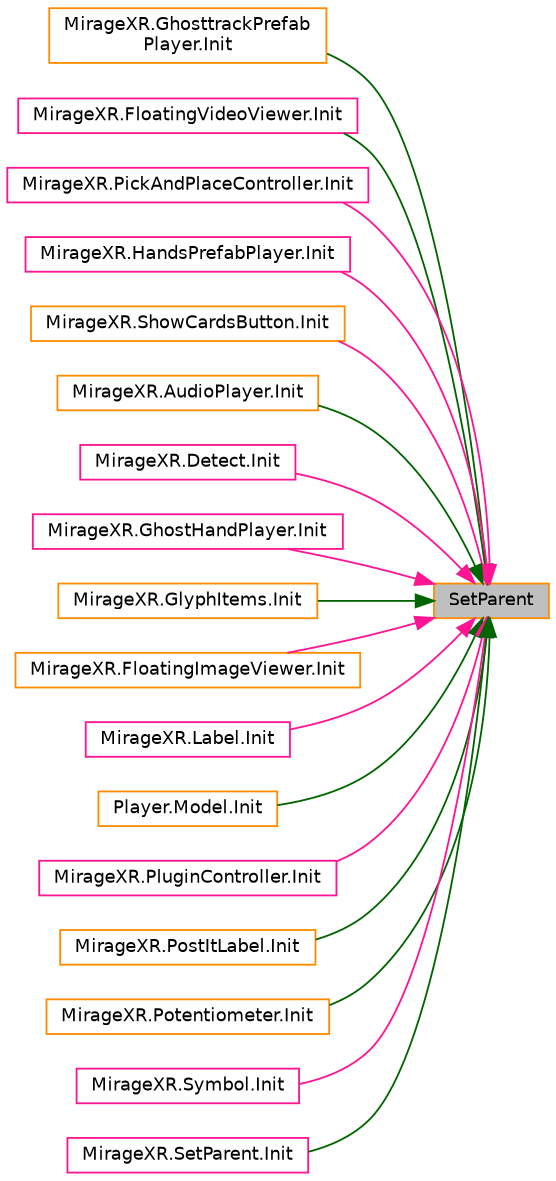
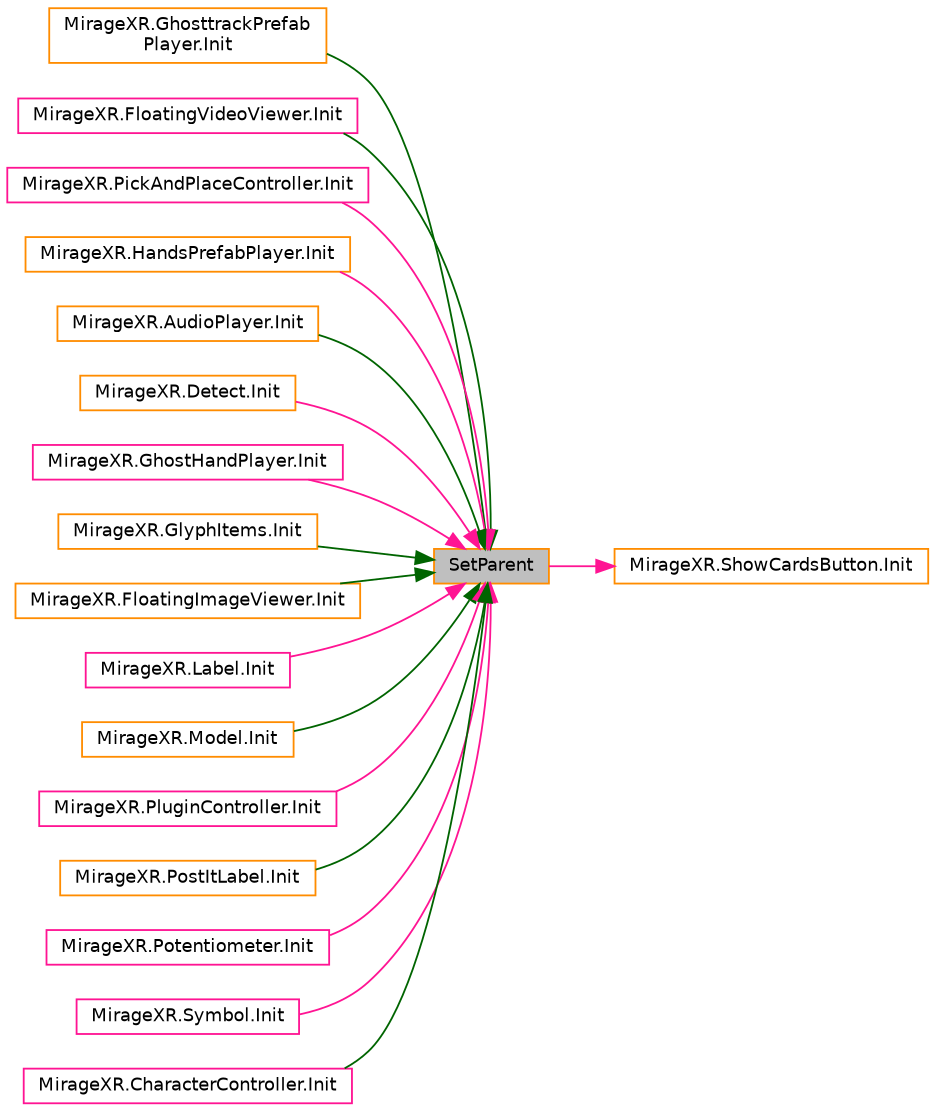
(188, 254) -> (188, 254)
(434, 437) -> (573, 566)
(188, 462) -> (188, 393)
(352, 639) -> (378, 579)
(188, 809) -> (188, 739)
(413, 928) -> (441, 808)
(188, 1017) -> (188, 947)
(188, 1155) -> (188, 1086)
